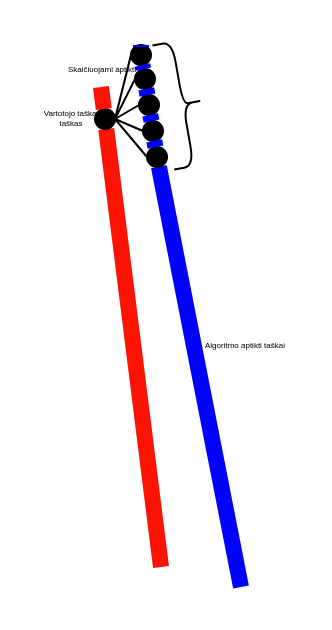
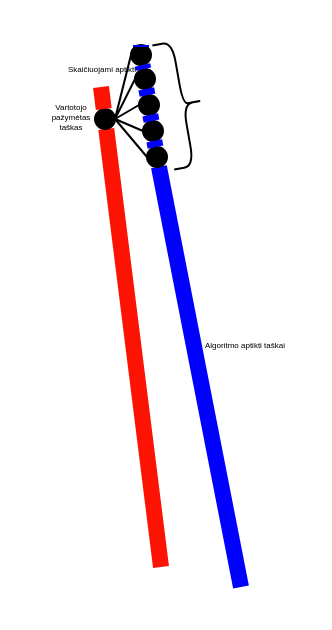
(72, 119) -> (72, 119)
